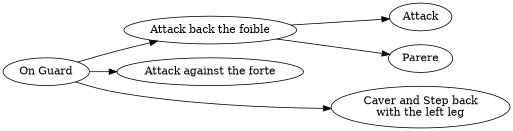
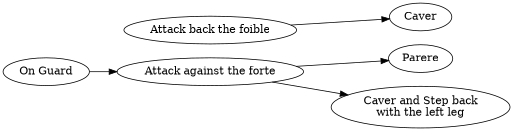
(421, 17) -> (421, 17)
(329, 46) -> (339, 64)
(114, 52) -> none
(198, 103) -> (306, 88)
